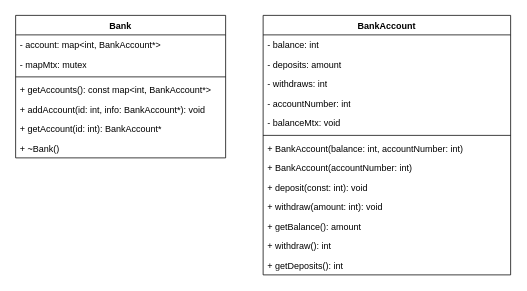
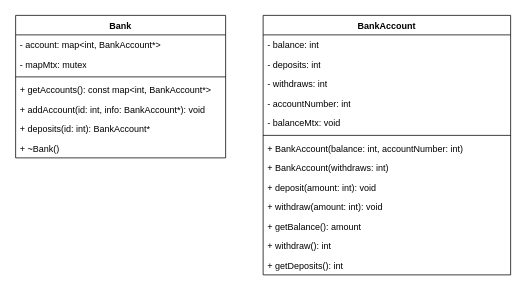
(308, 65) -> (299, 65)
(100, 130) -> (94, 130)
(346, 169) -> (335, 169)
(326, 188) -> (329, 188)
